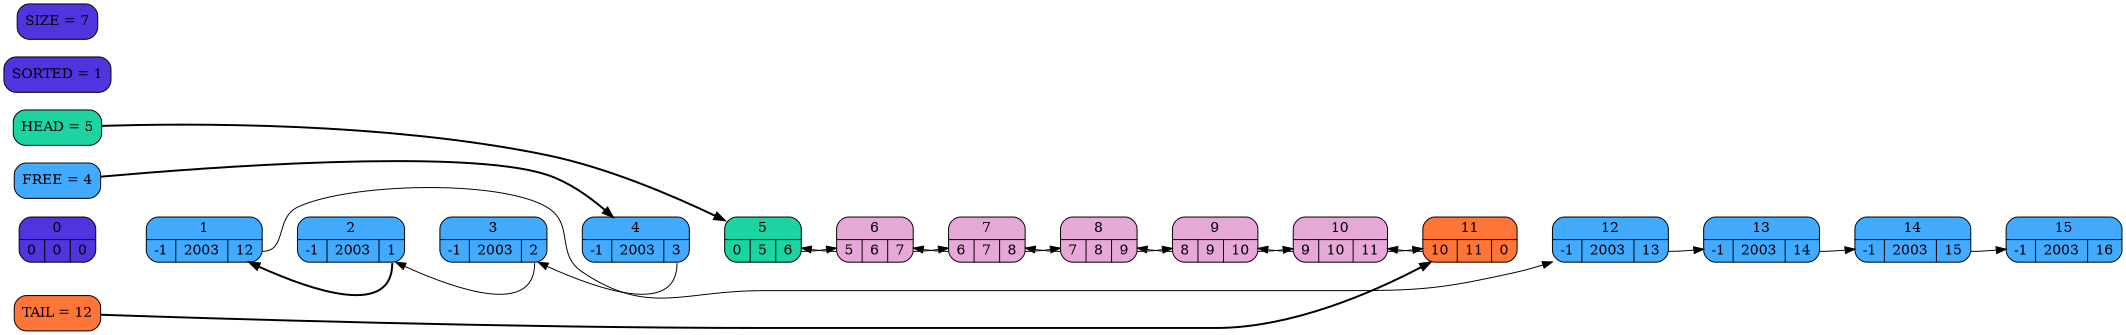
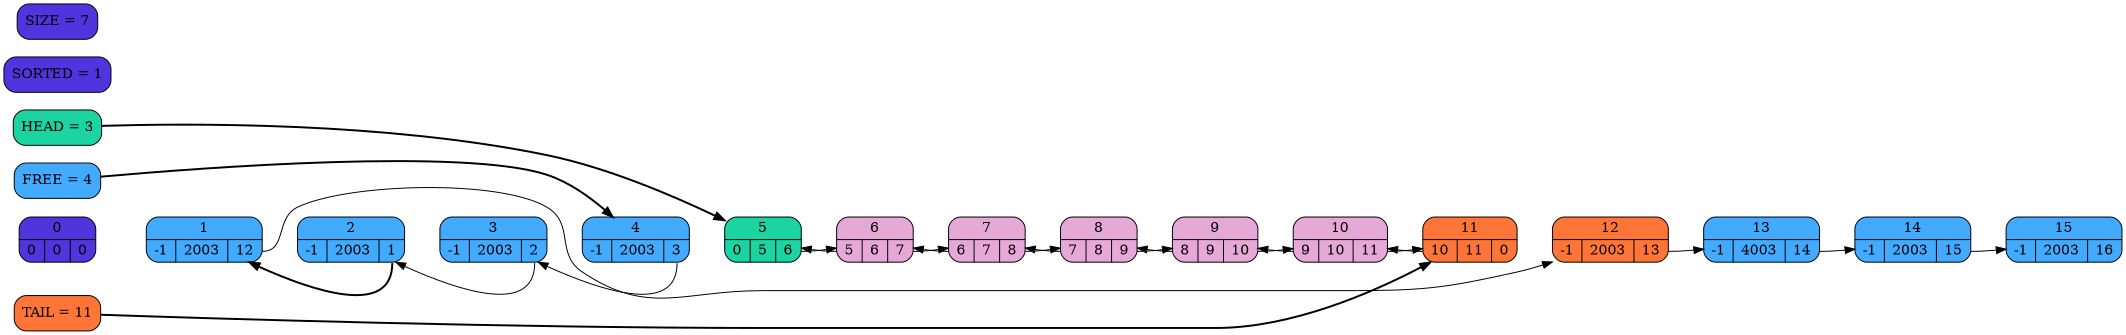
(57, 128) -> (57, 128)
(1610, 240) -> (1610, 240)
(1759, 250) -> (1759, 250)
(57, 313) -> (57, 313)
